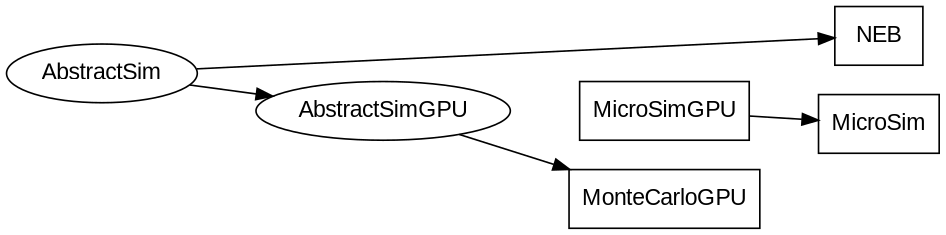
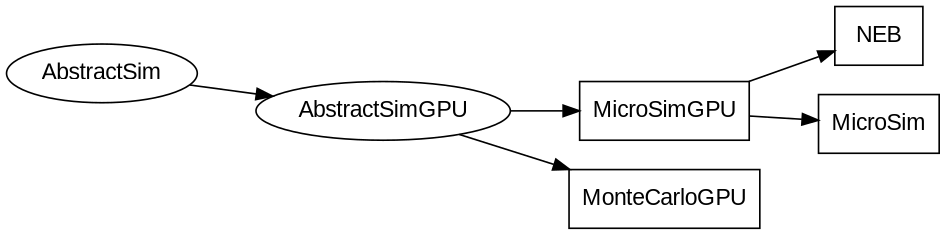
(508, 54) -> (784, 69)
none -> (537, 111)
